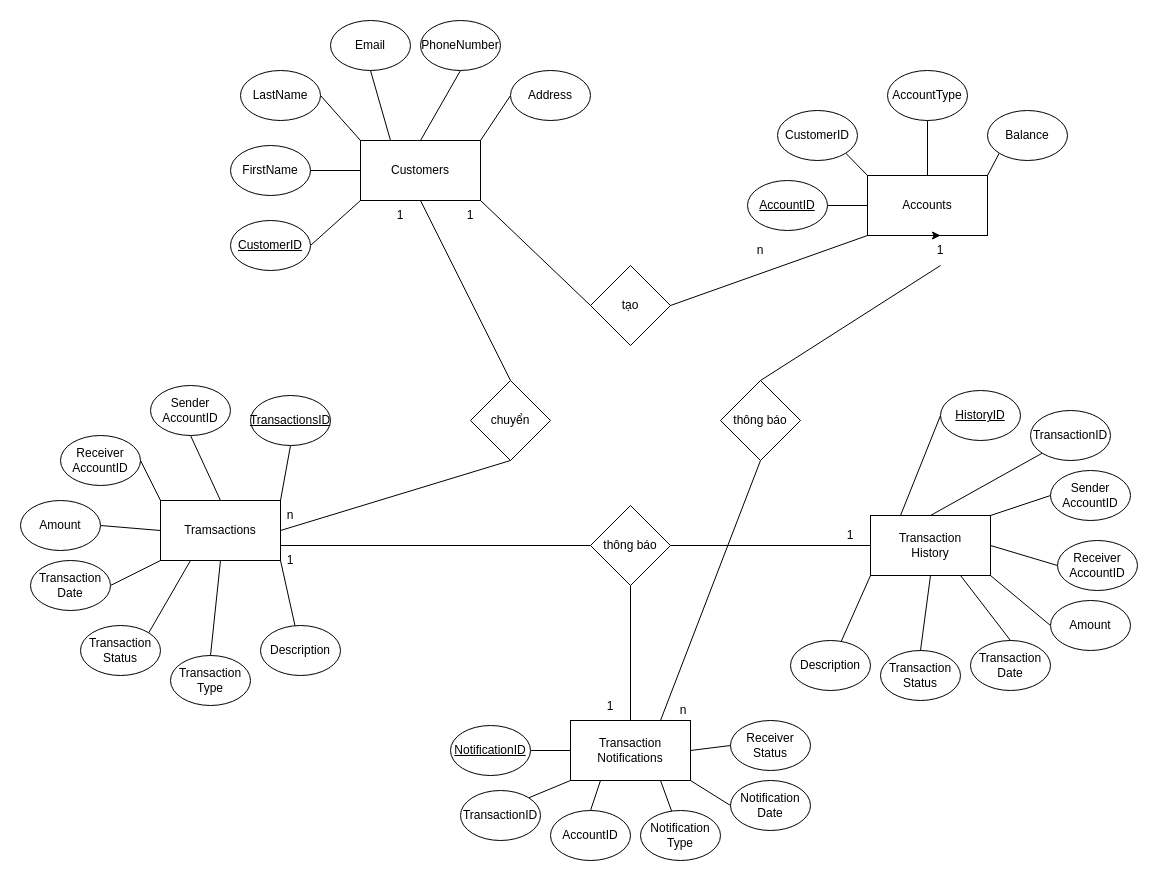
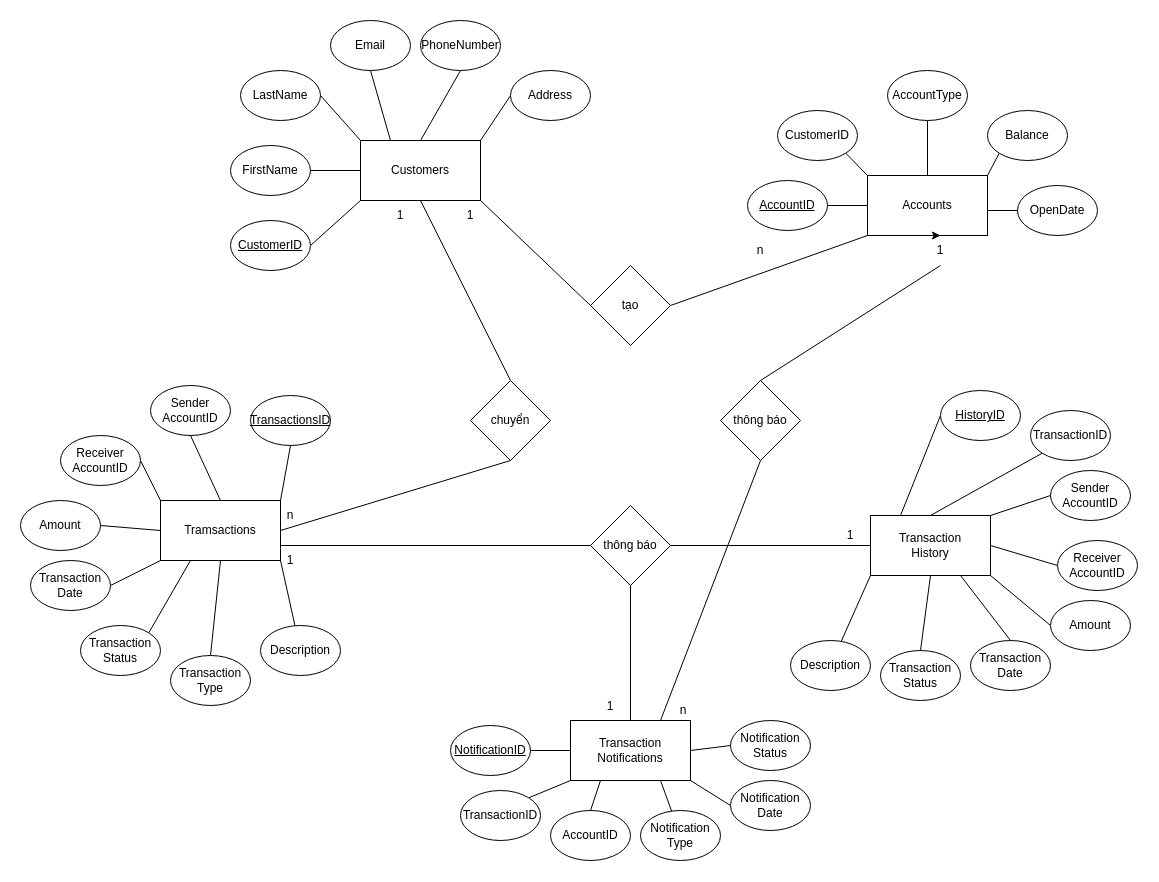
none -> (1002, 211)
none -> (1058, 211)
(771, 746) -> (771, 746)
